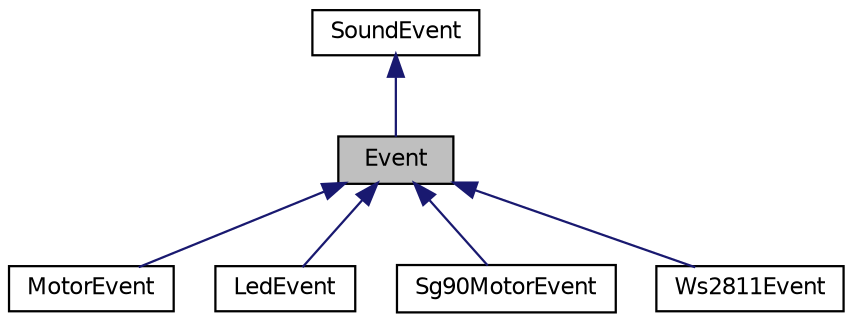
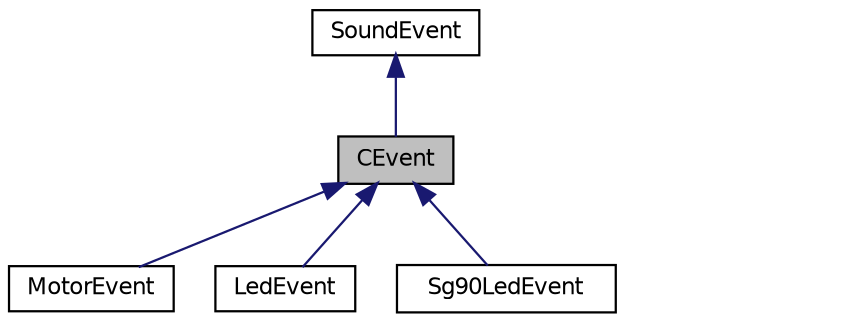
(396, 160) -> (396, 160)
(506, 289) -> (506, 289)
(750, 289) -> none
